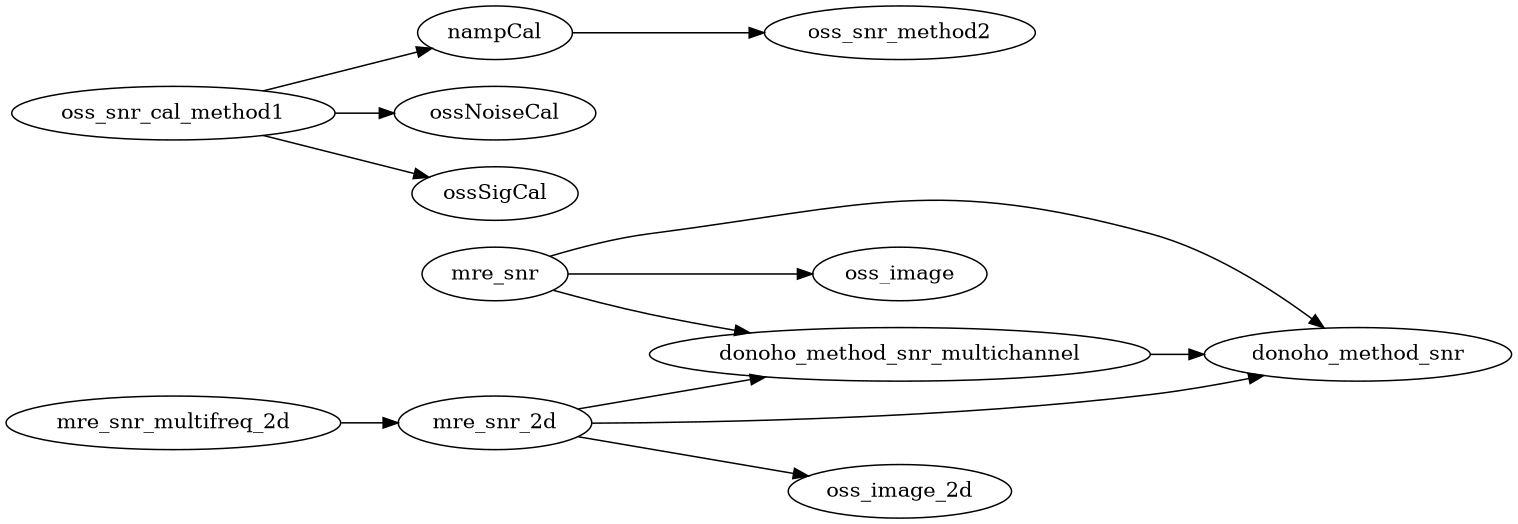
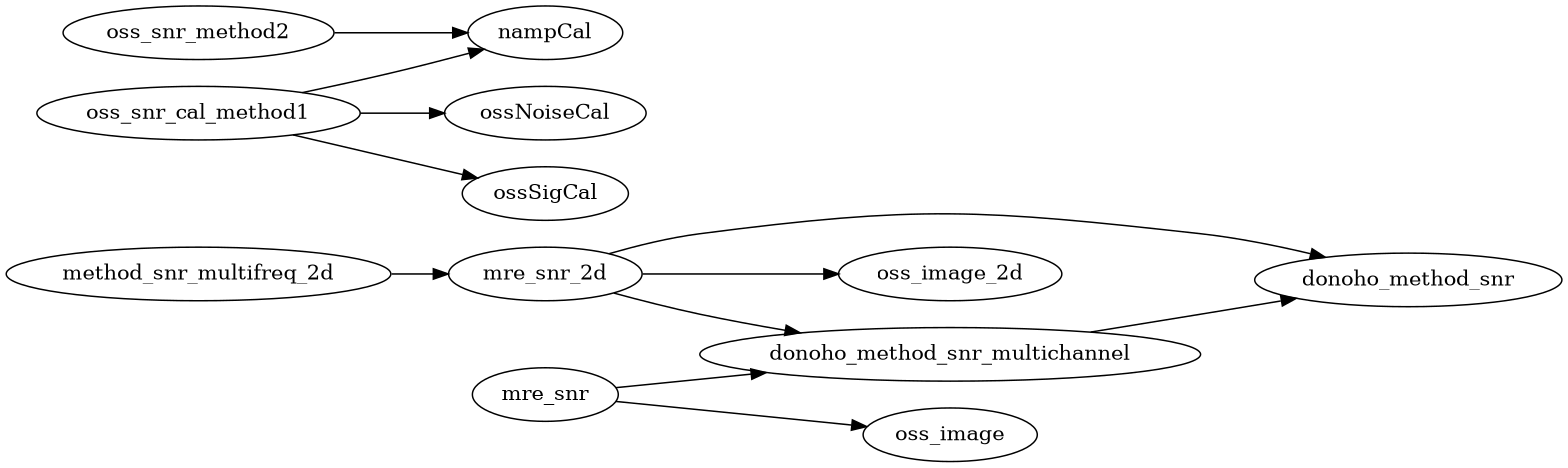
(661, 33) -> (393, 33)
(941, 201) -> none
(173, 423) -> (199, 274)
